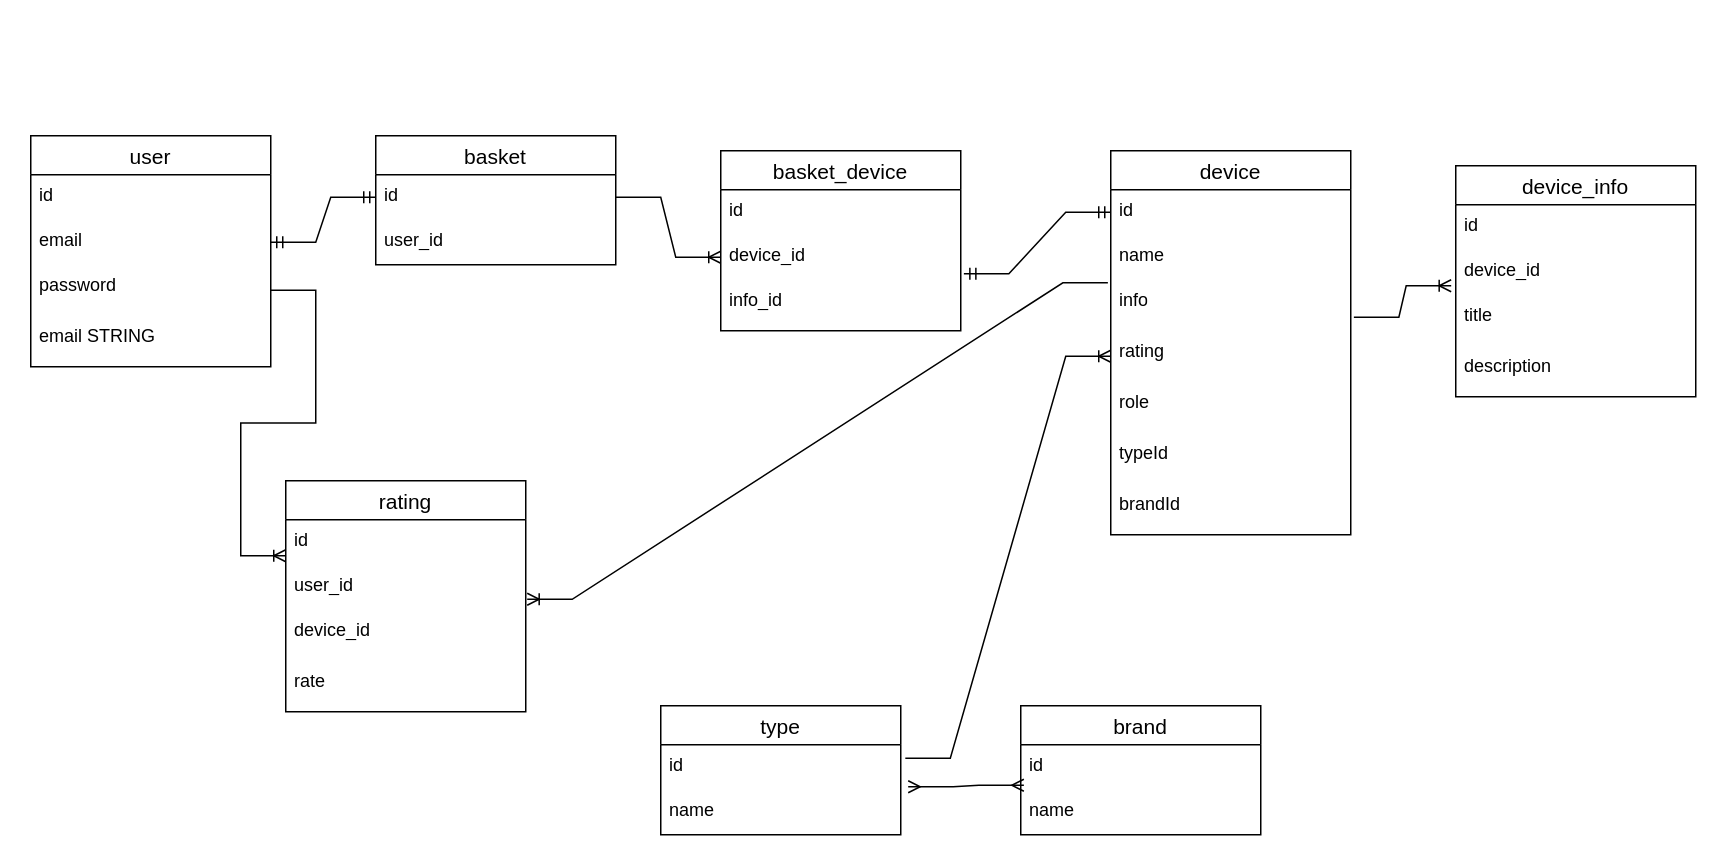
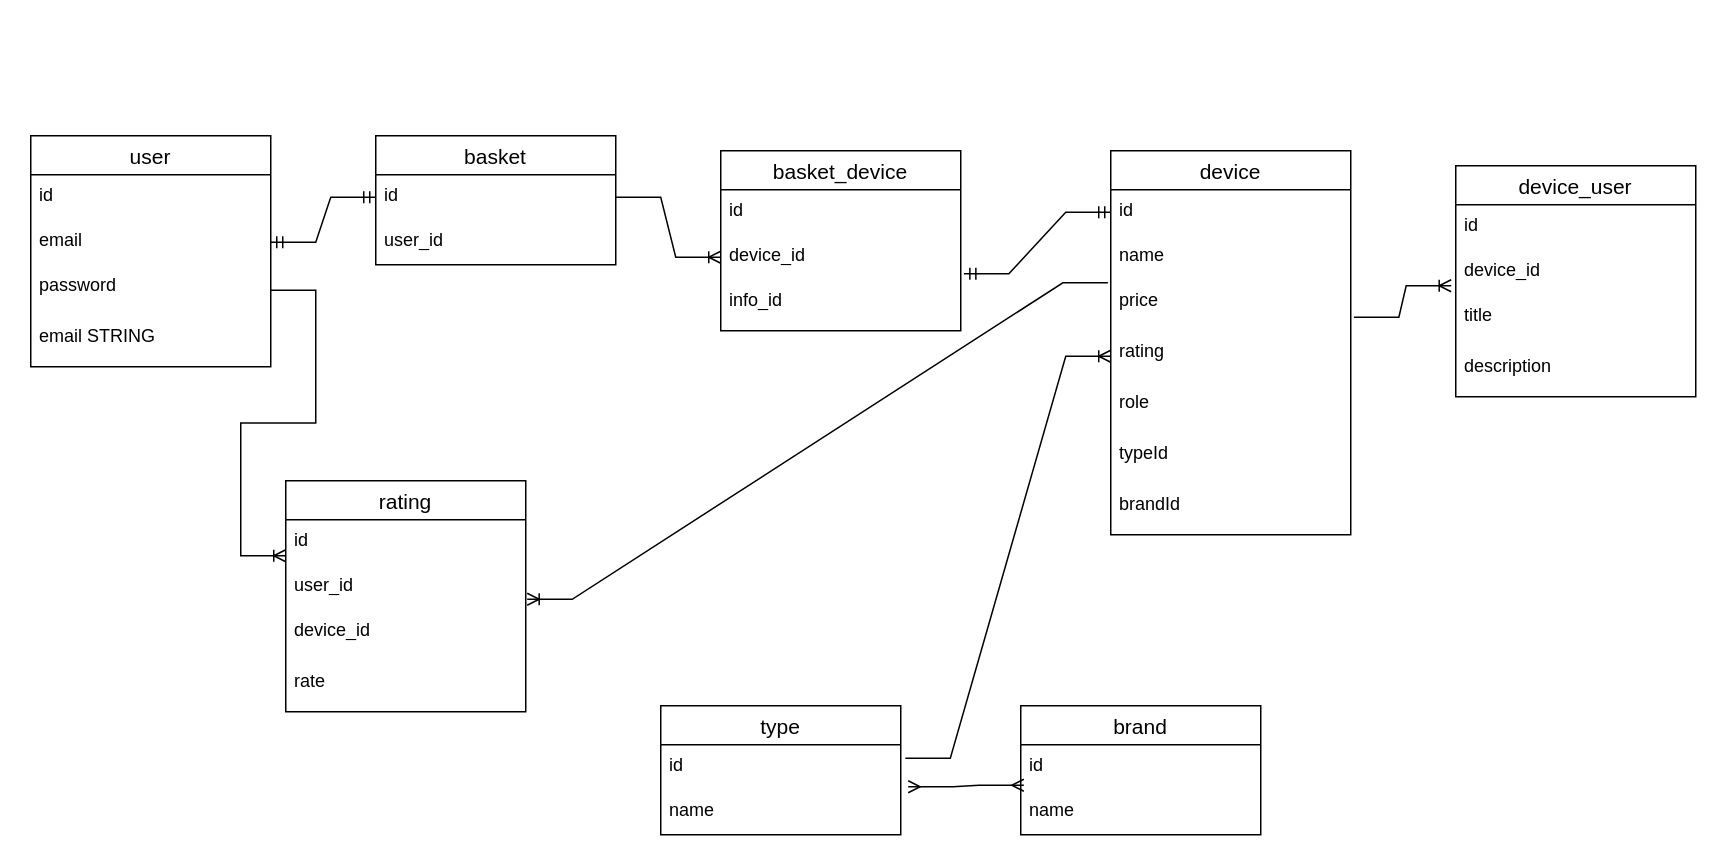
(1575, 187) -> (1575, 187)
(1138, 301) -> (1143, 301)
